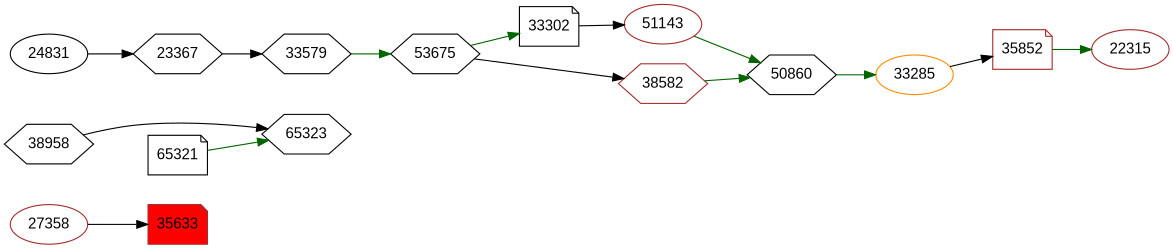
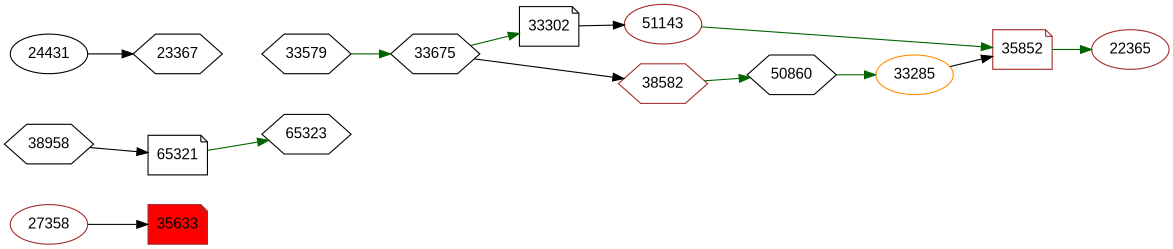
(722, 47) -> (841, 37)
(1130, 50) -> (1130, 50)
(49, 54) -> (49, 54)
(236, 54) -> none
(435, 54) -> (435, 54)
(169, 123) -> (113, 150)
